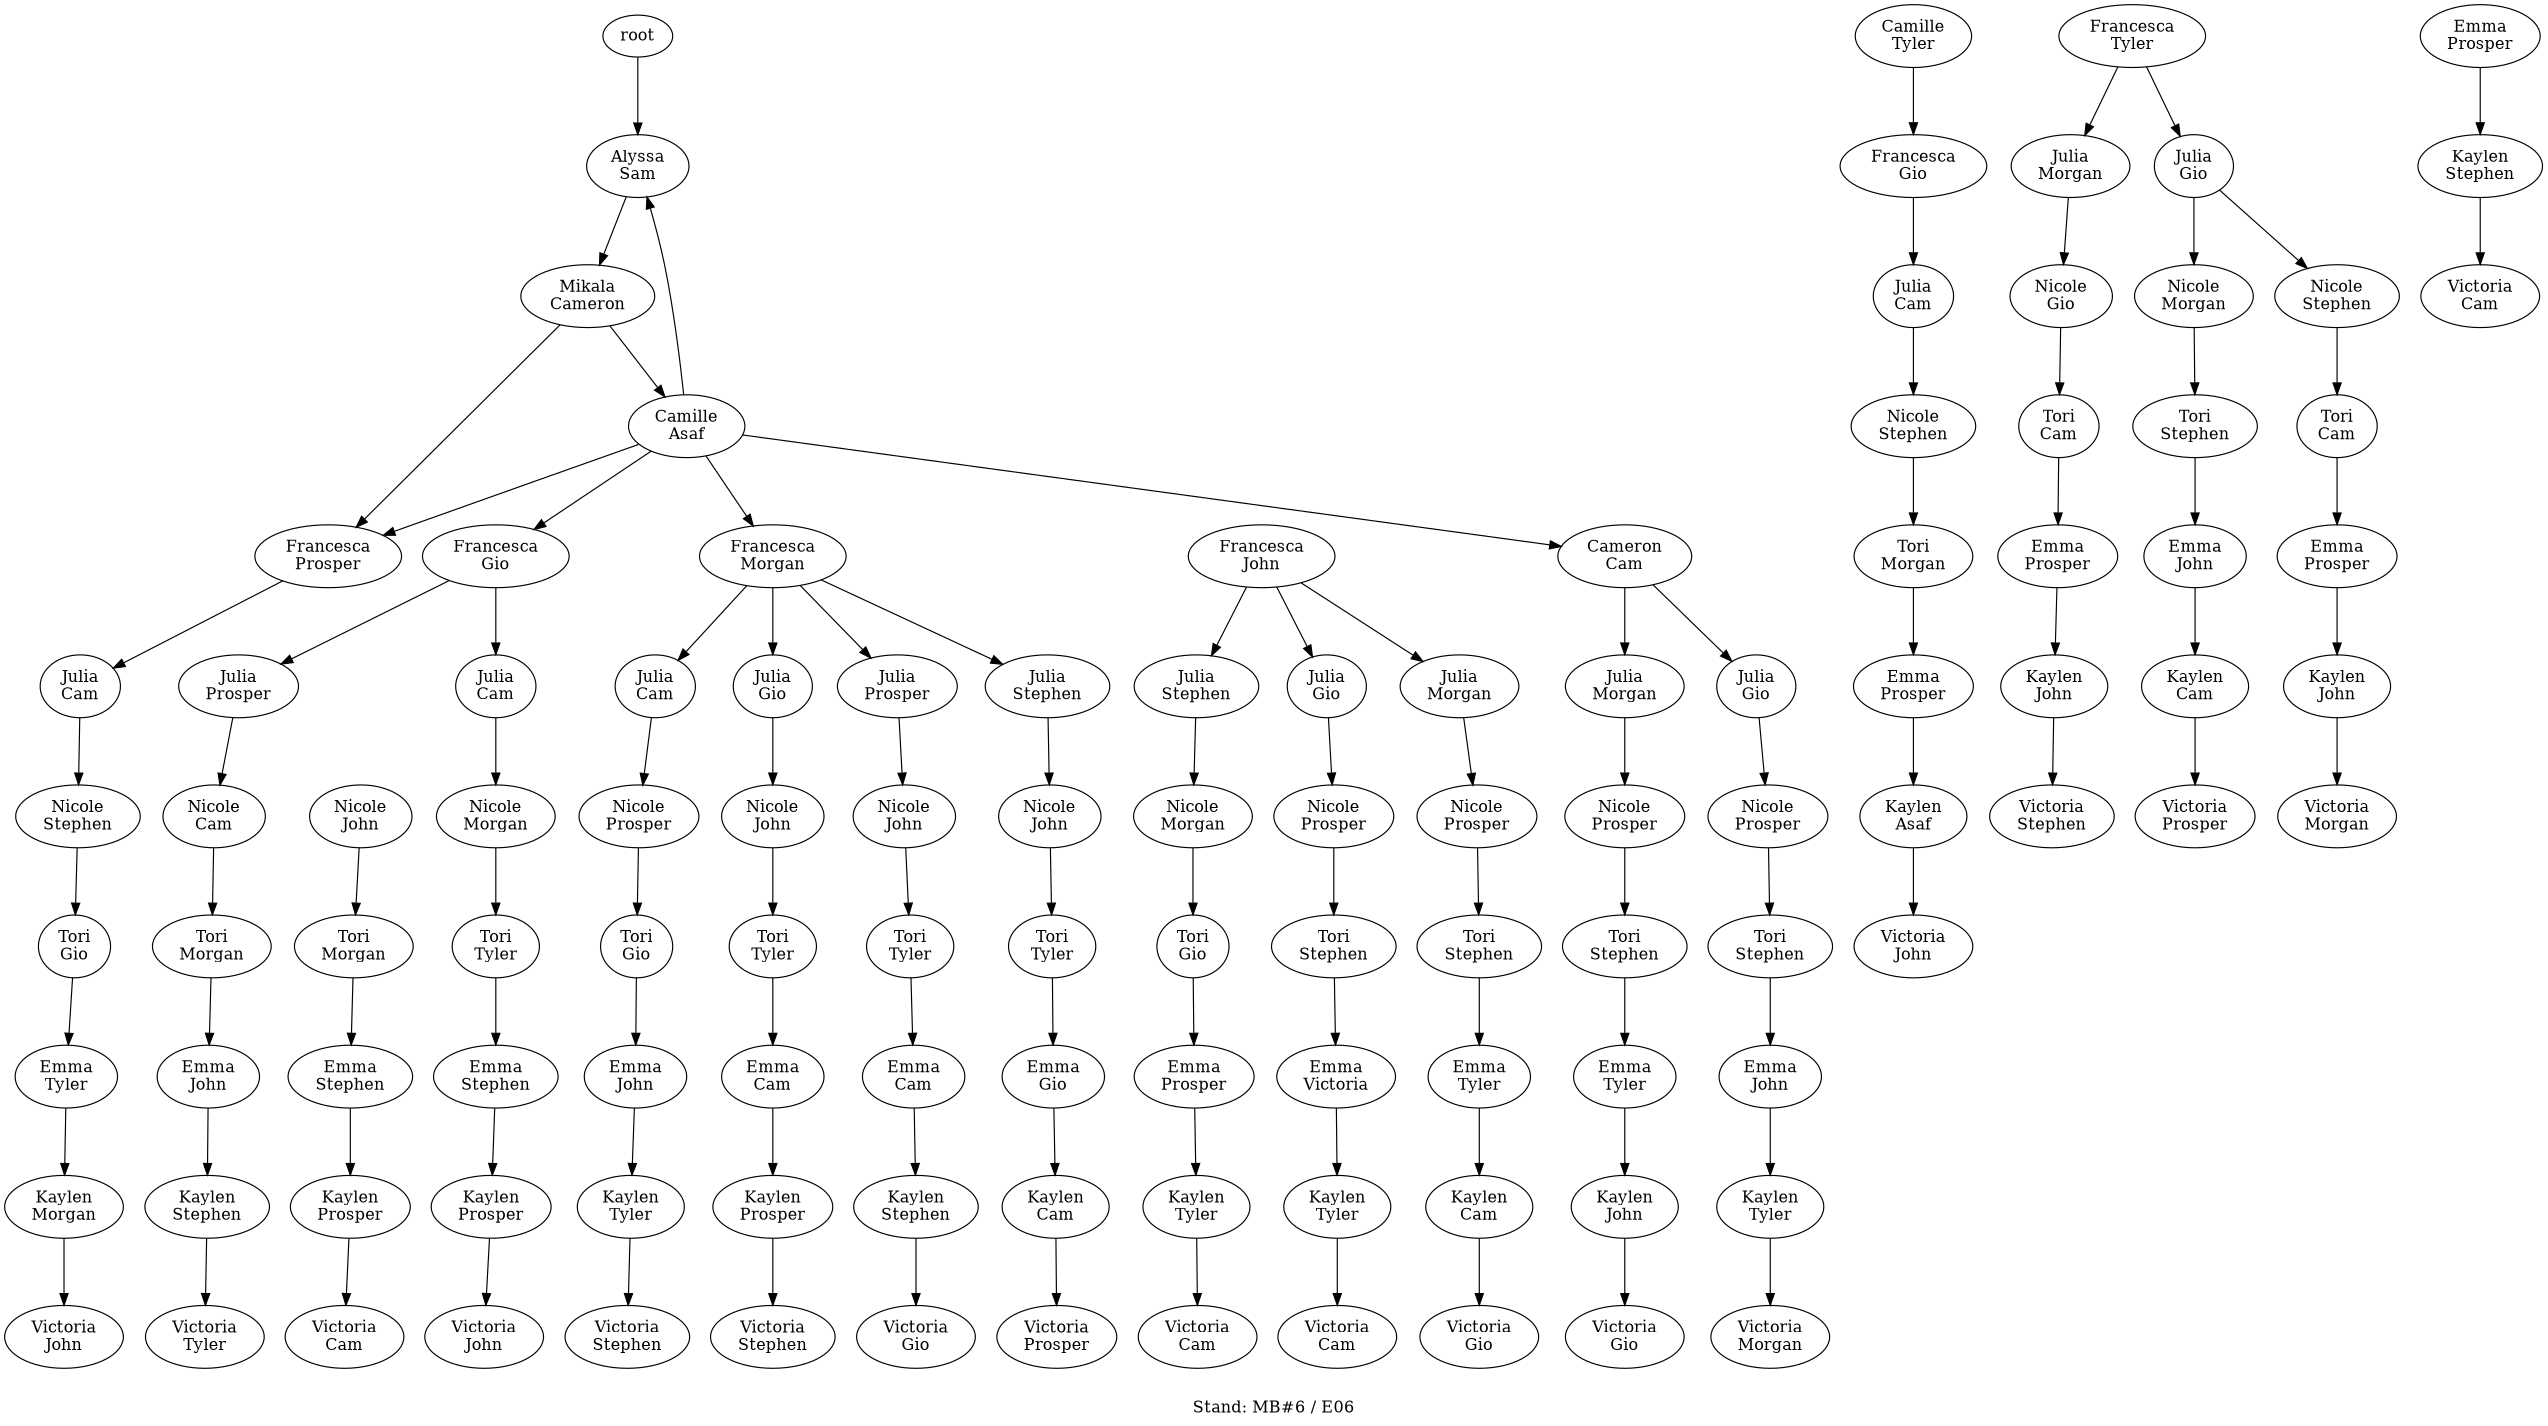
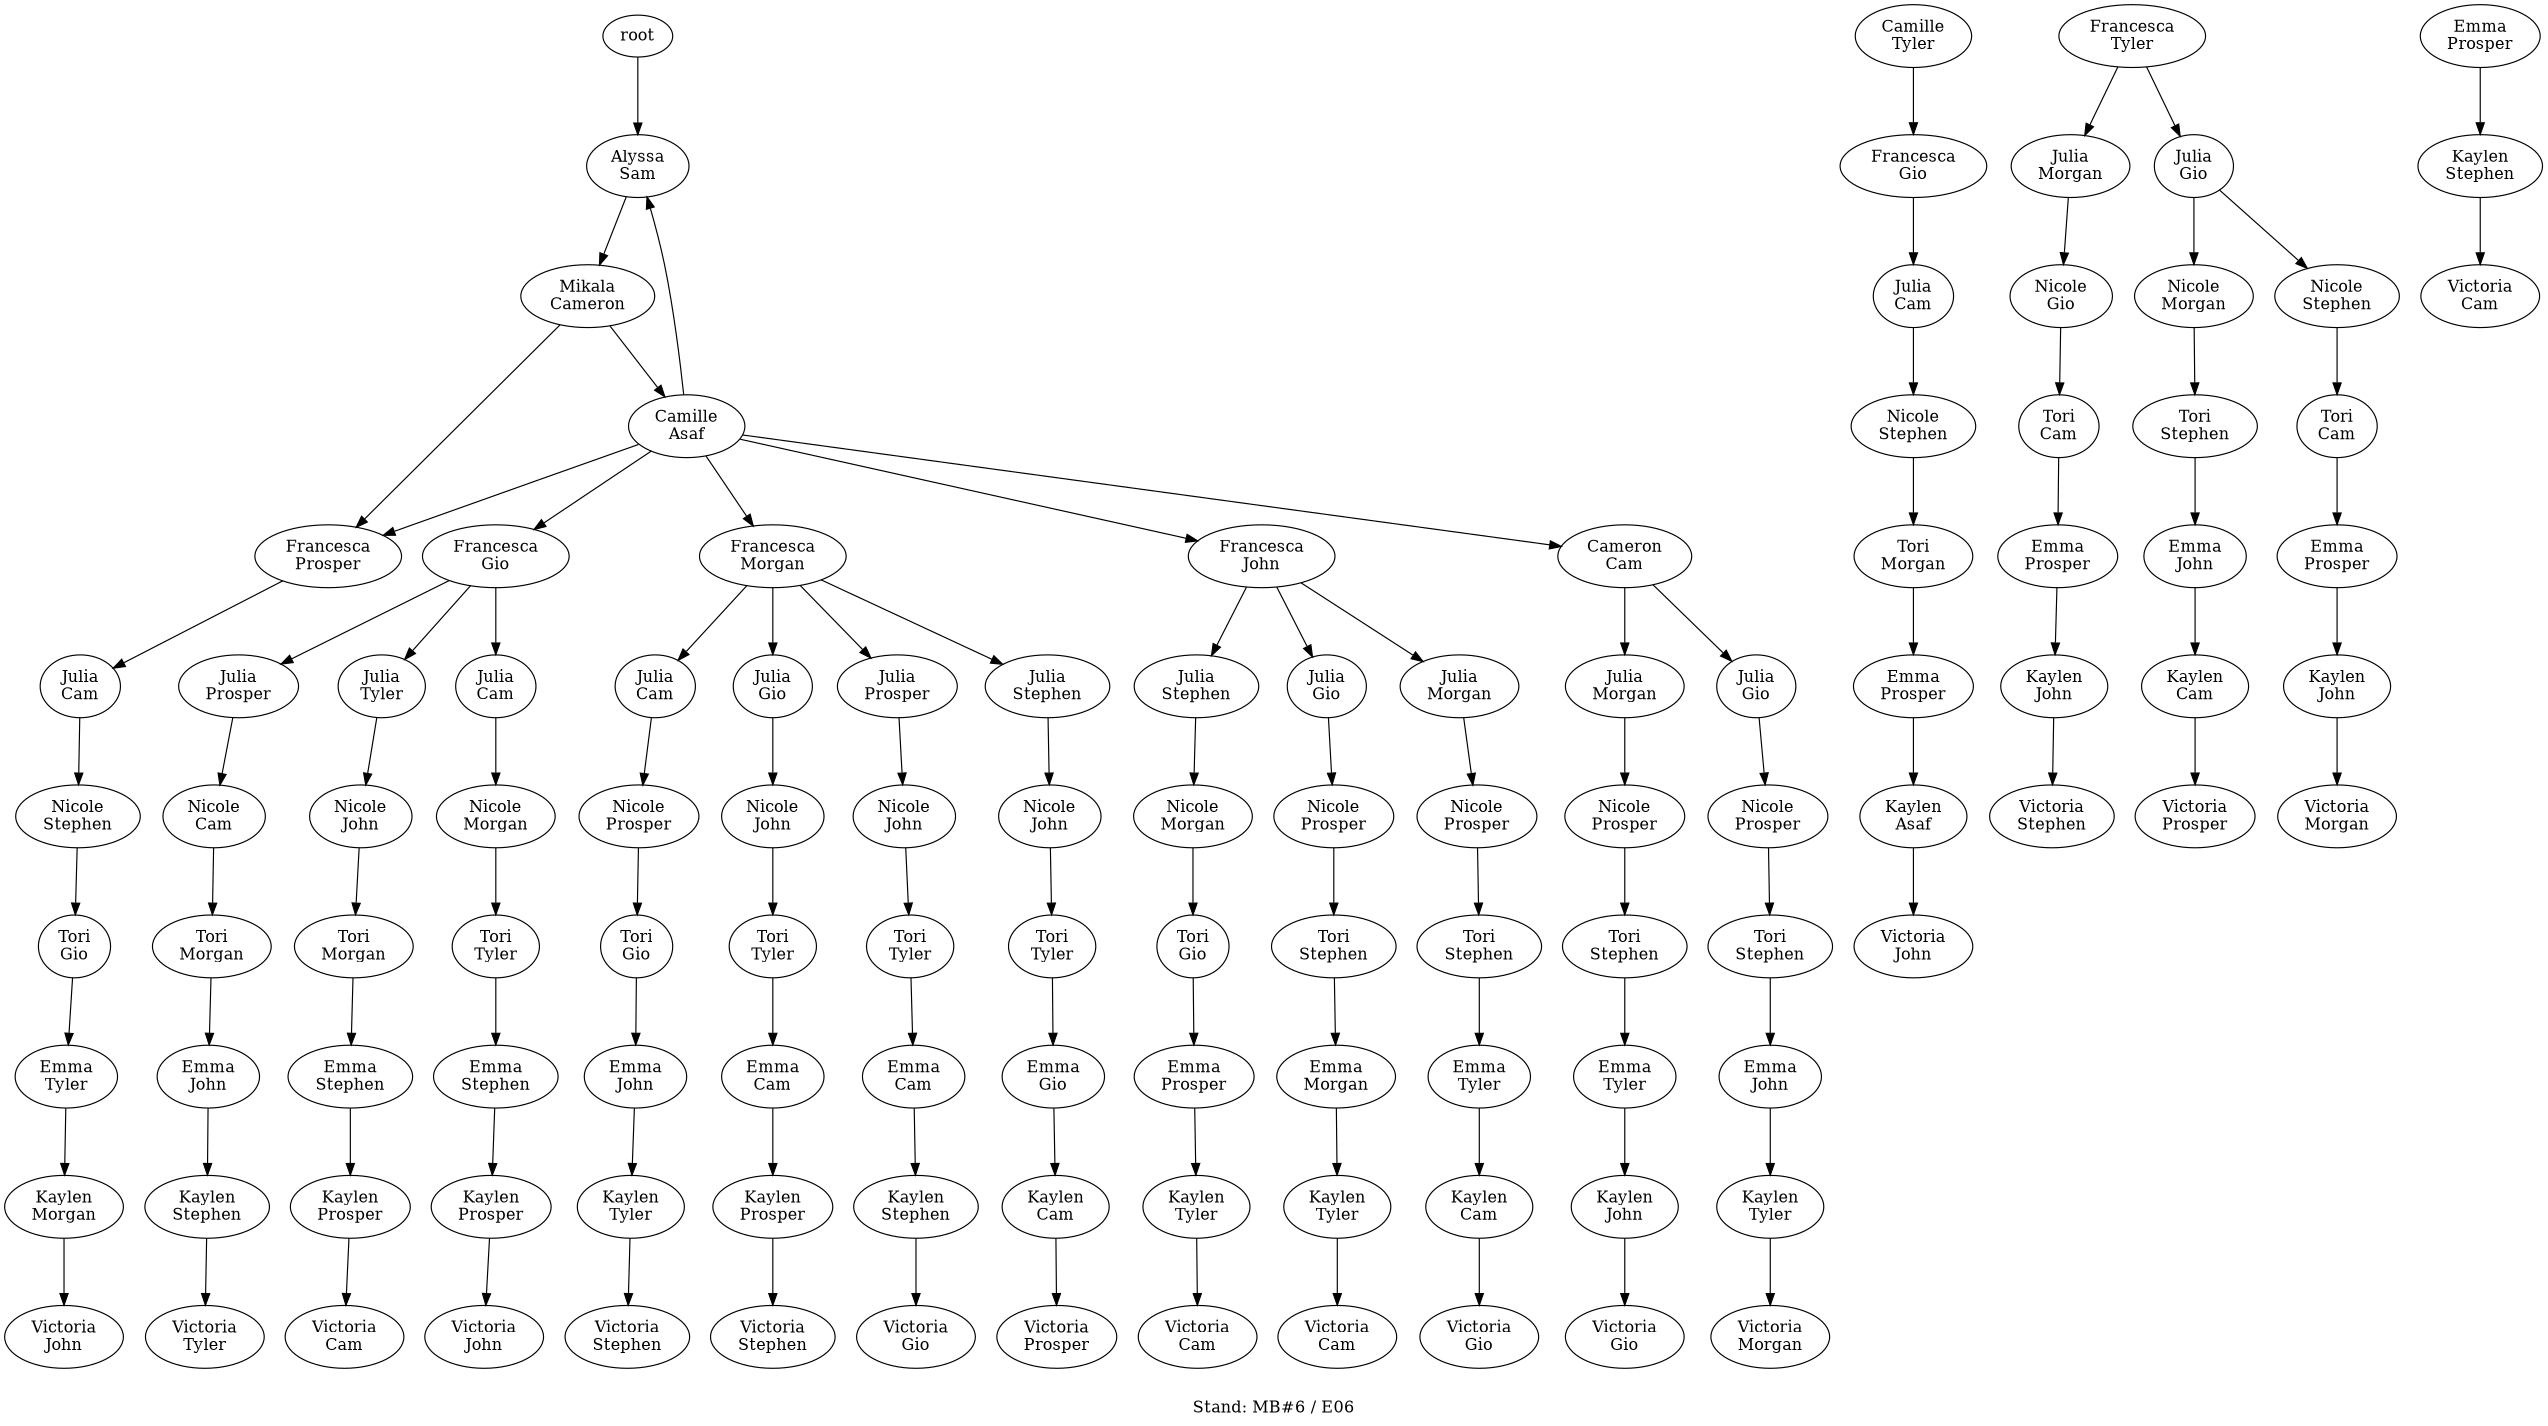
none -> (963, 489)
none -> (382, 686)
(1336, 1077) -> (1336, 1077)
